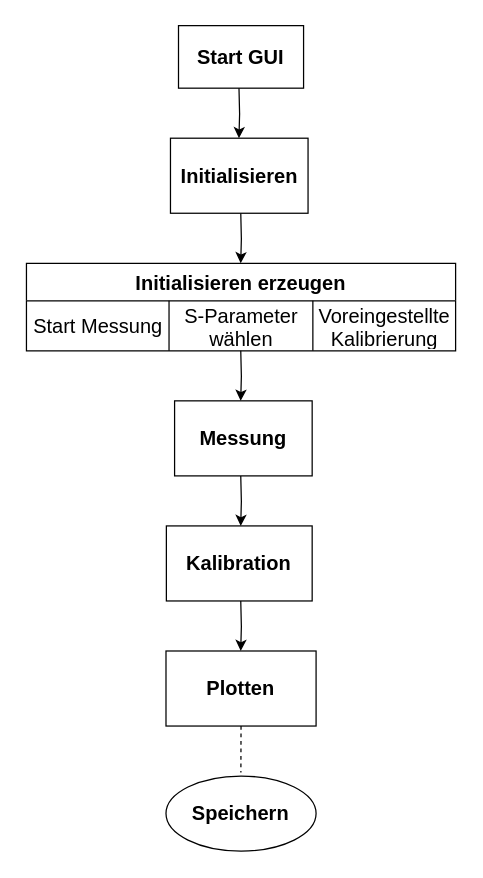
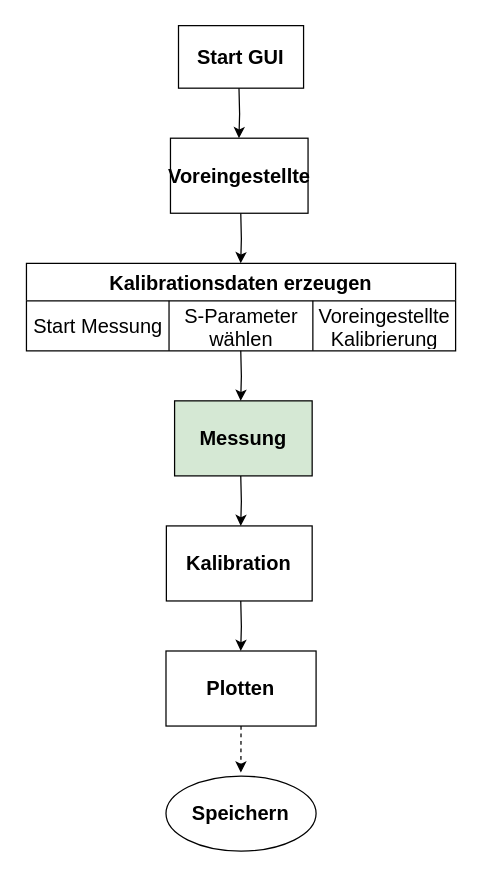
(239, 176) -> (239, 176)
(240, 283) -> (240, 283)
(243, 438) -> (243, 438)
(241, 766) -> (241, 762)
